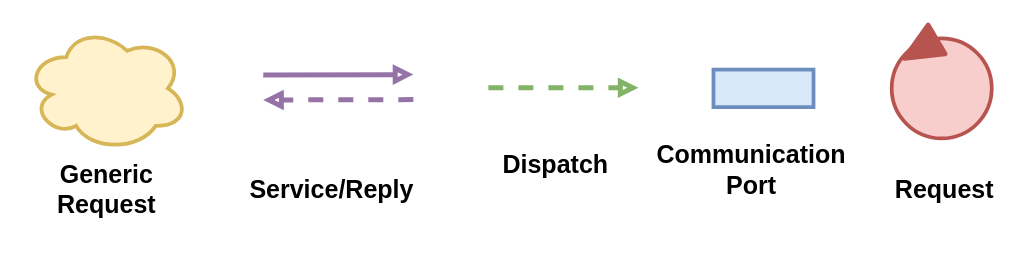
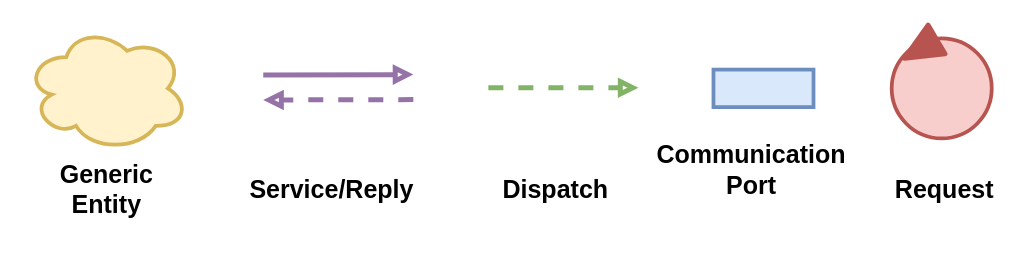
(556, 163) -> (556, 188)
(107, 188) -> (107, 188)
